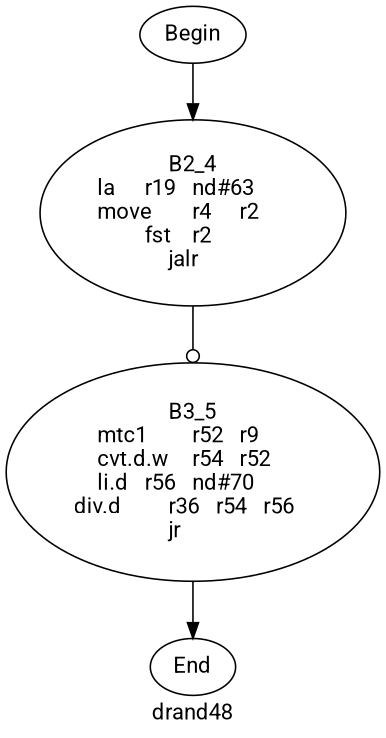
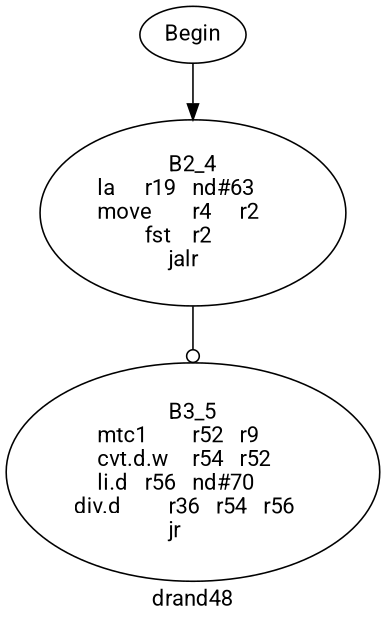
(193, 667) -> none
